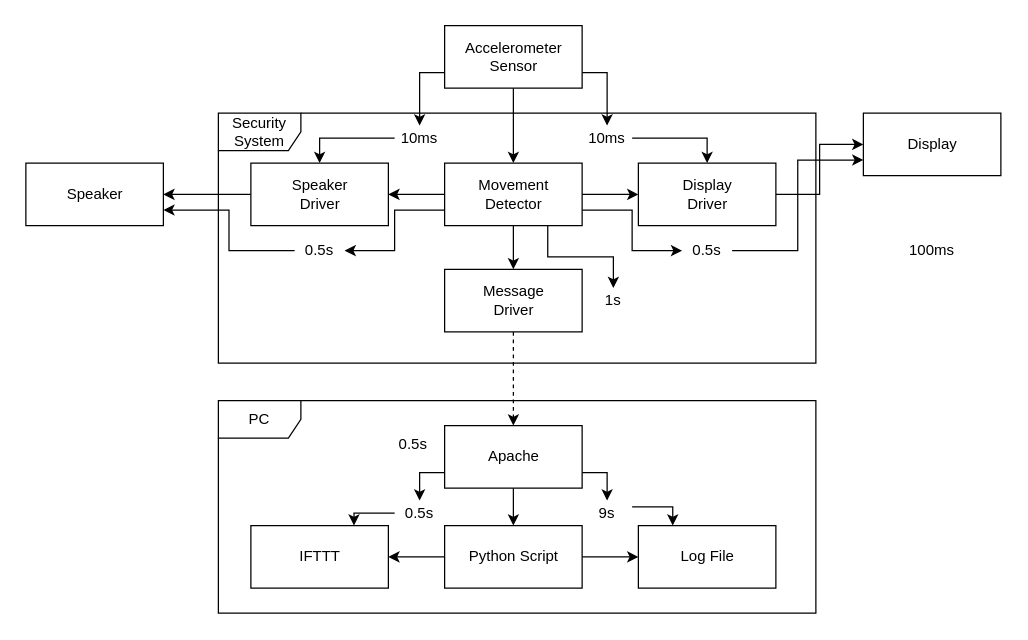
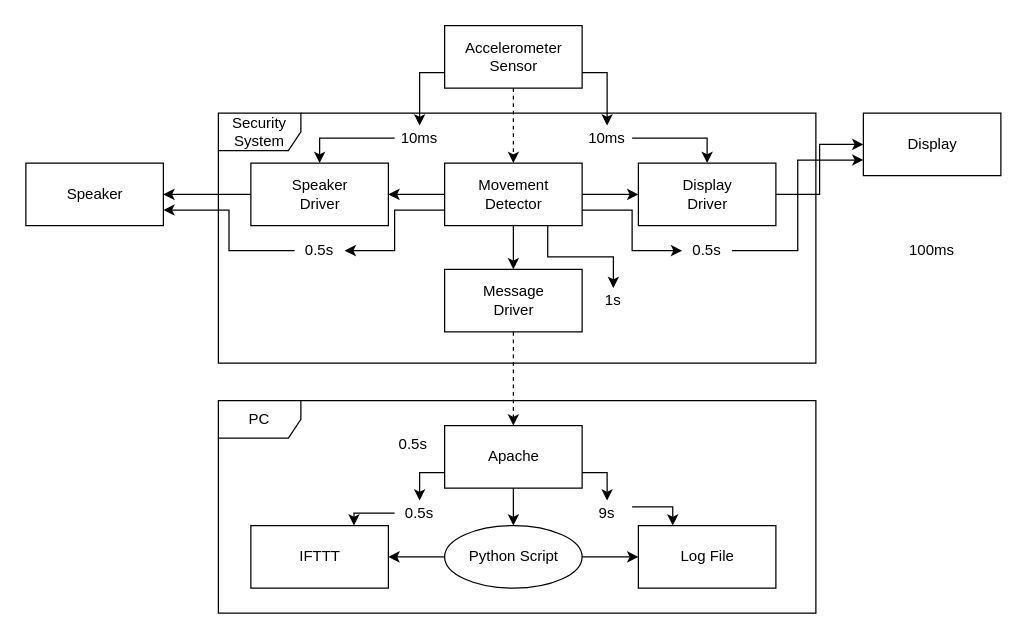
(513, 122) -> (513, 122)
(513, 557) -> (513, 557)
